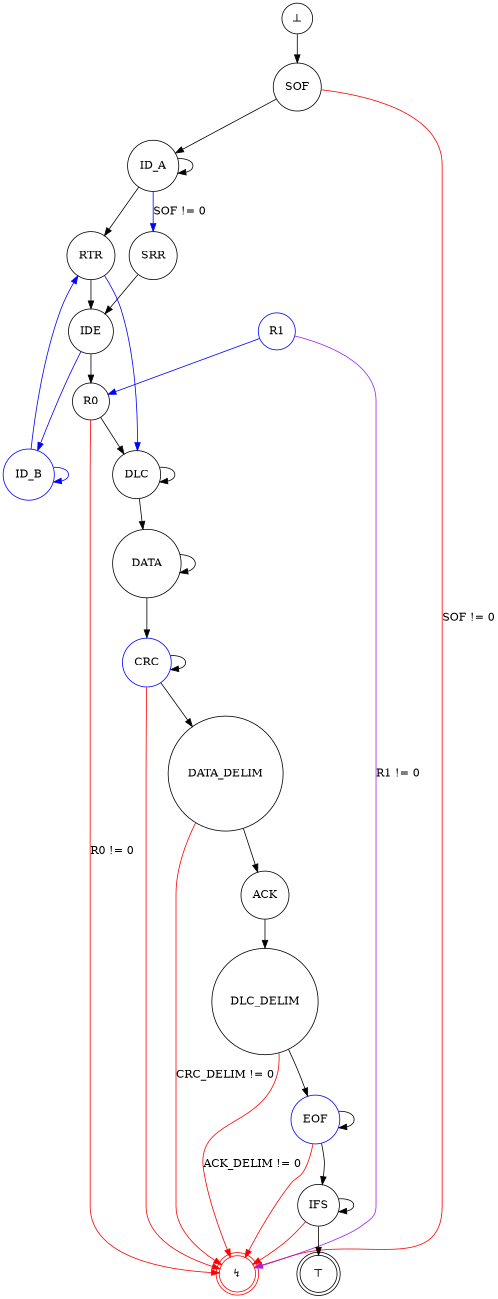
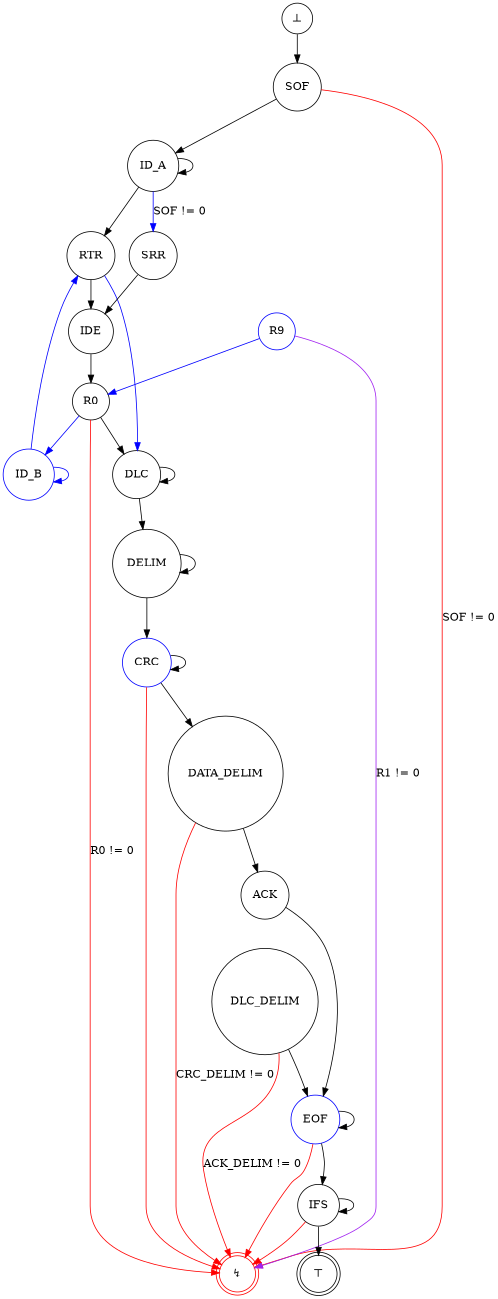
(277, 331) -> (277, 331)
(60, 397) -> (65, 432)
(147, 564) -> (147, 564)
(265, 930) -> (336, 989)
